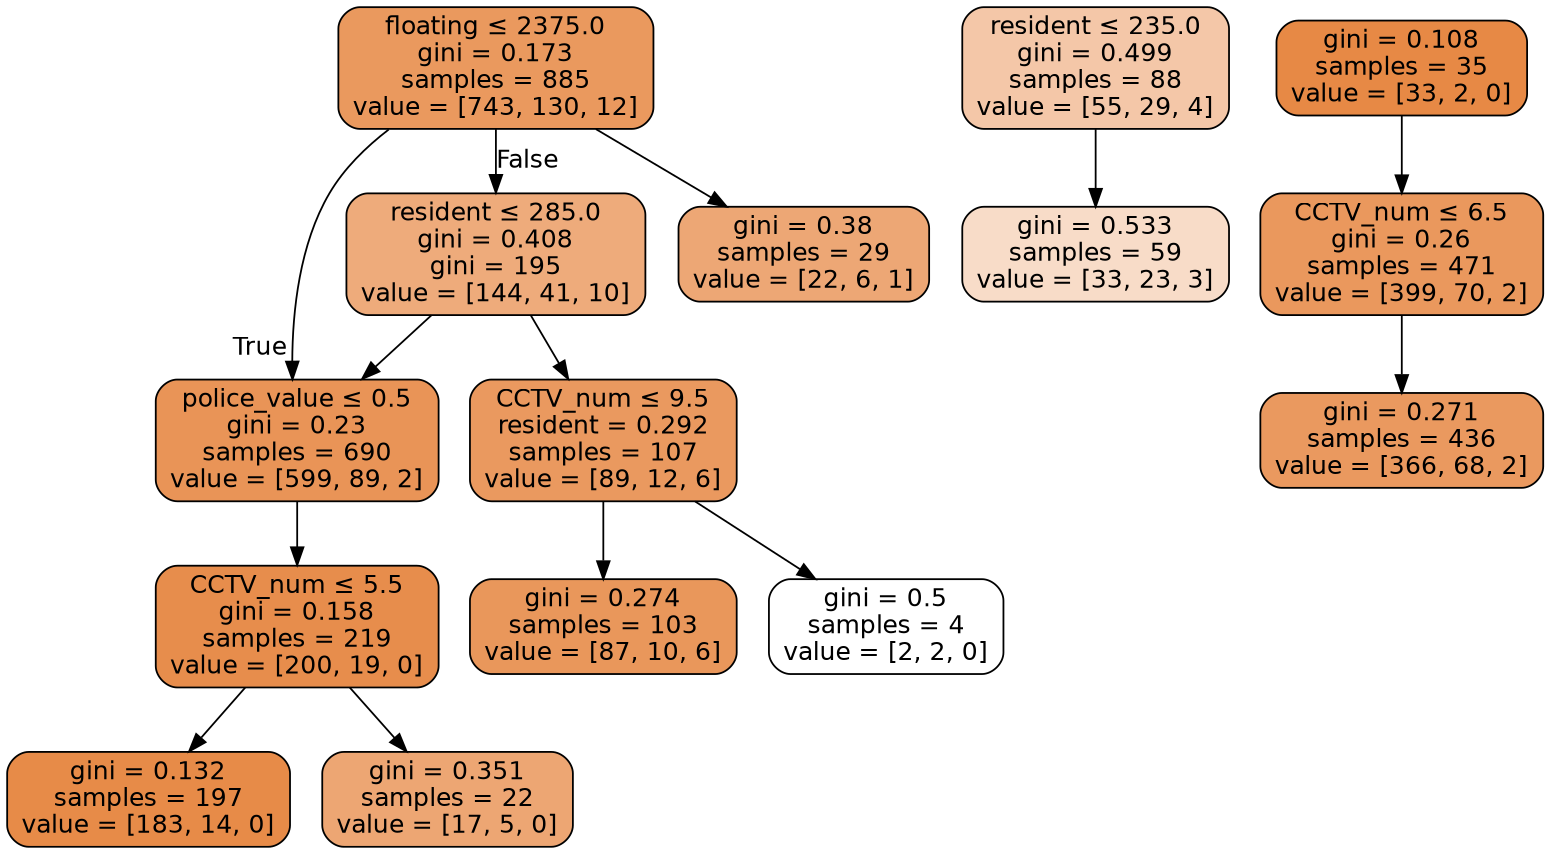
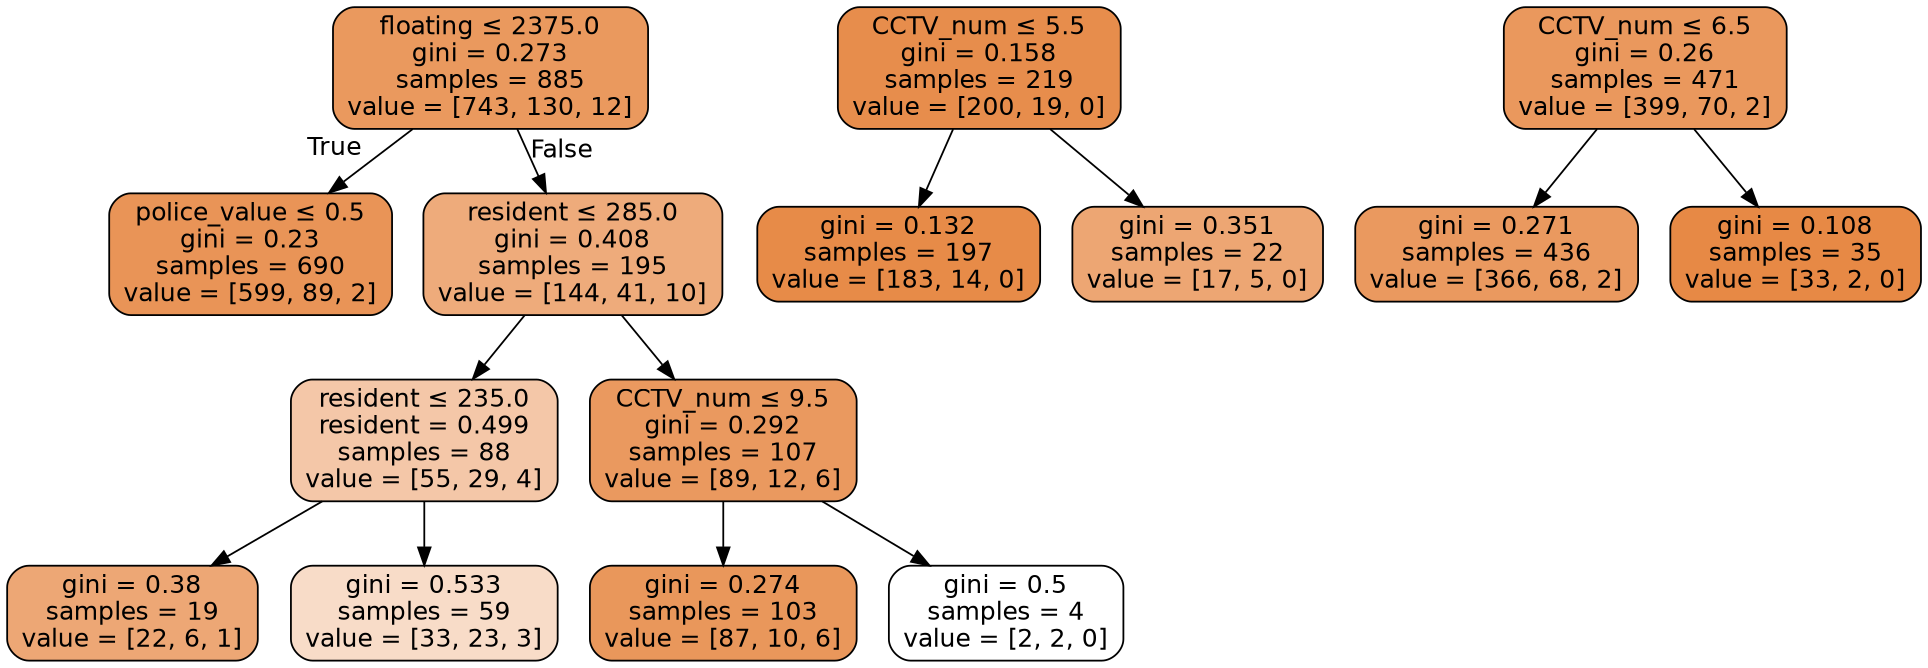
(496, 54) -> (491, 54)
(1096, 54) -> (424, 426)
(1402, 145) -> (1720, 161)
(653, 163) -> (275, 529)
(804, 253) -> (132, 612)
(496, 267) -> (573, 267)
(403, 341) -> (505, 340)
(603, 426) -> (723, 426)
(297, 524) -> none
